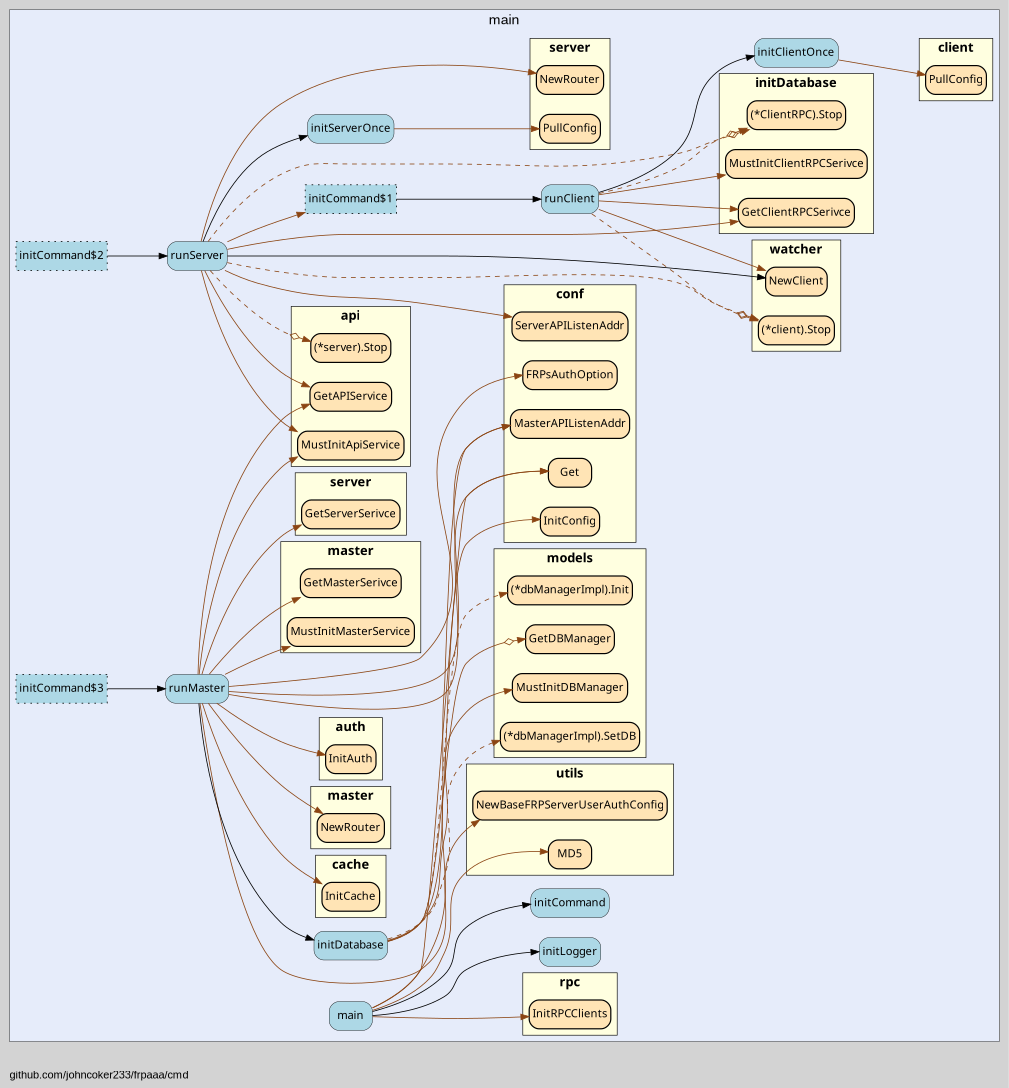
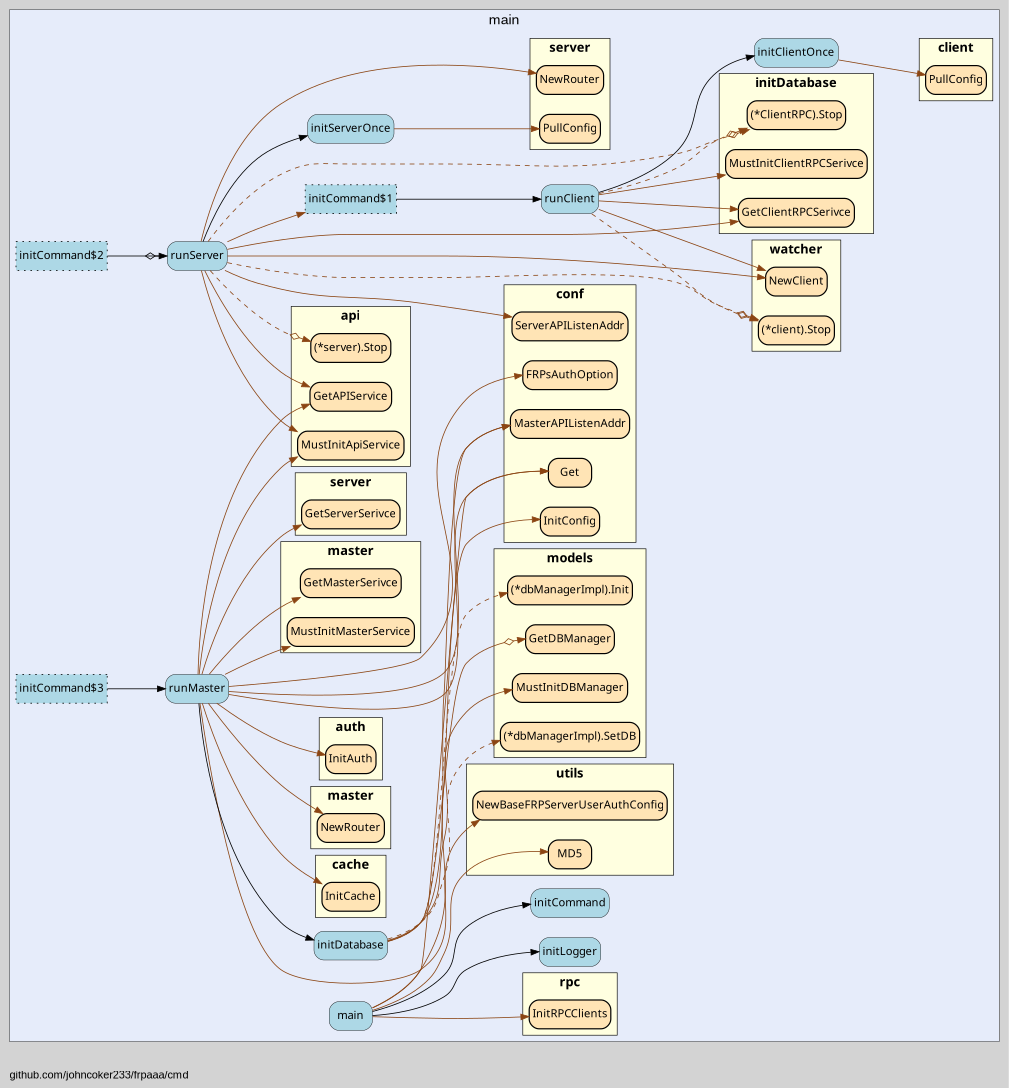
(133, 256) -> (133, 256)
(493, 257) -> (493, 257)
